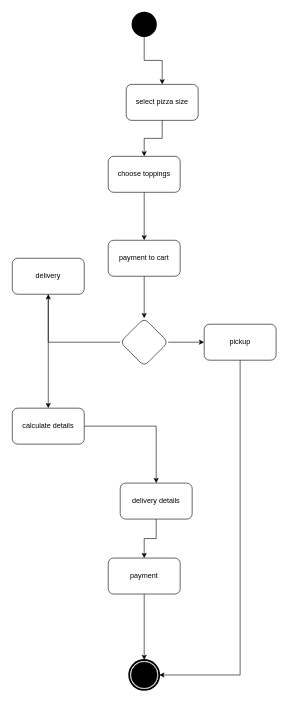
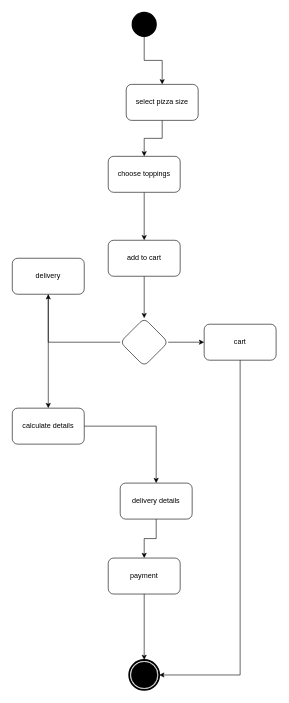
(144, 258) -> (144, 258)
(240, 342) -> (240, 342)
